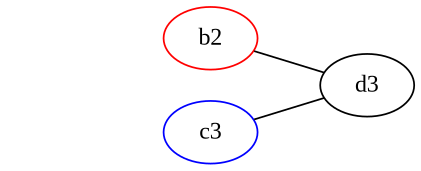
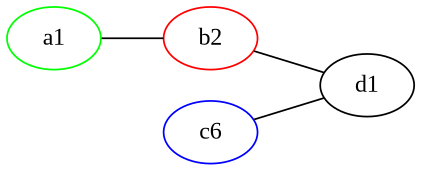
none -> (54, 38)
(367, 85) -> (367, 85)
(211, 132) -> (211, 132)
